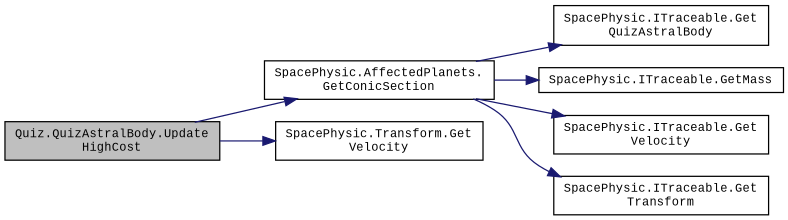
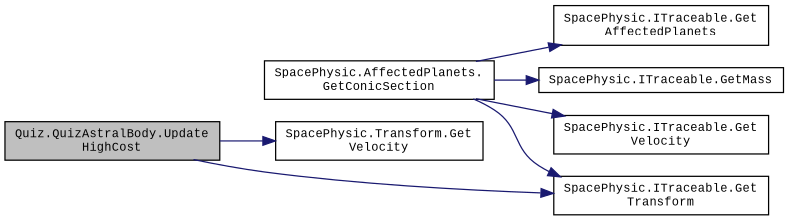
(661, 25) -> (661, 25)
(240, 112) -> (366, 183)
